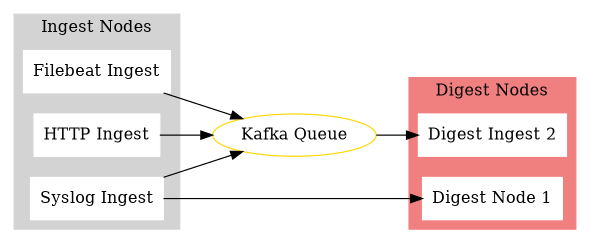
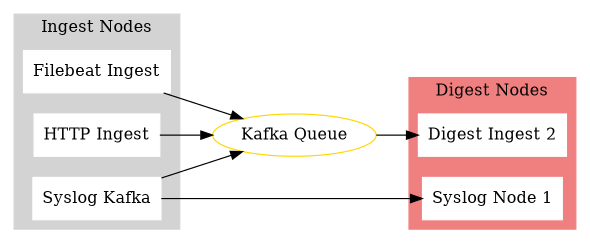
(97, 199) -> (97, 199)
(492, 199) -> (492, 199)
